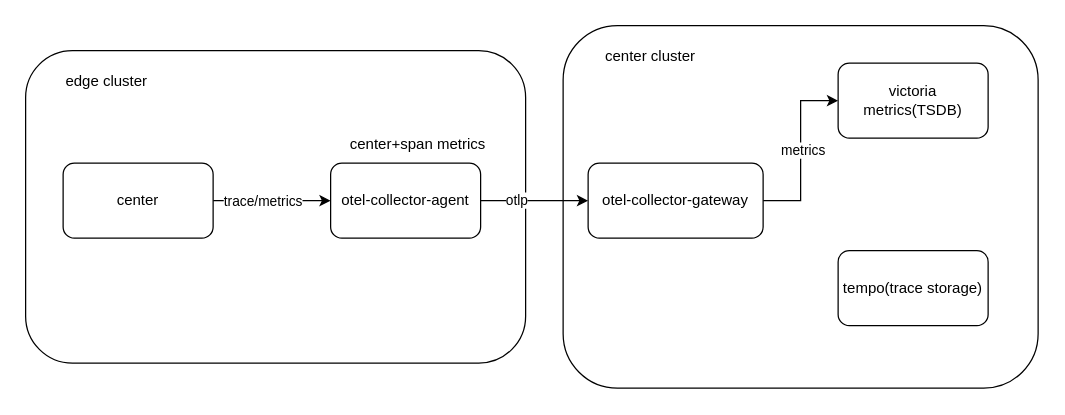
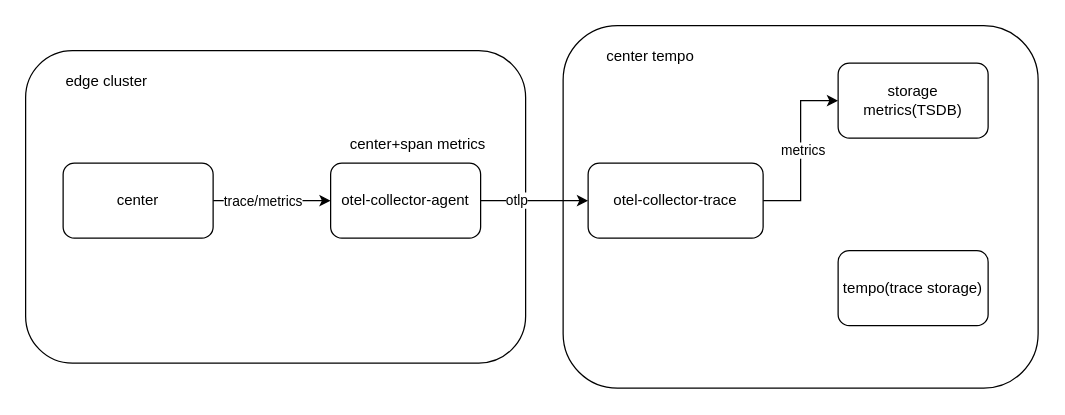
(651, 57) -> (651, 57)
(913, 101) -> (913, 101)
(676, 201) -> (676, 201)
